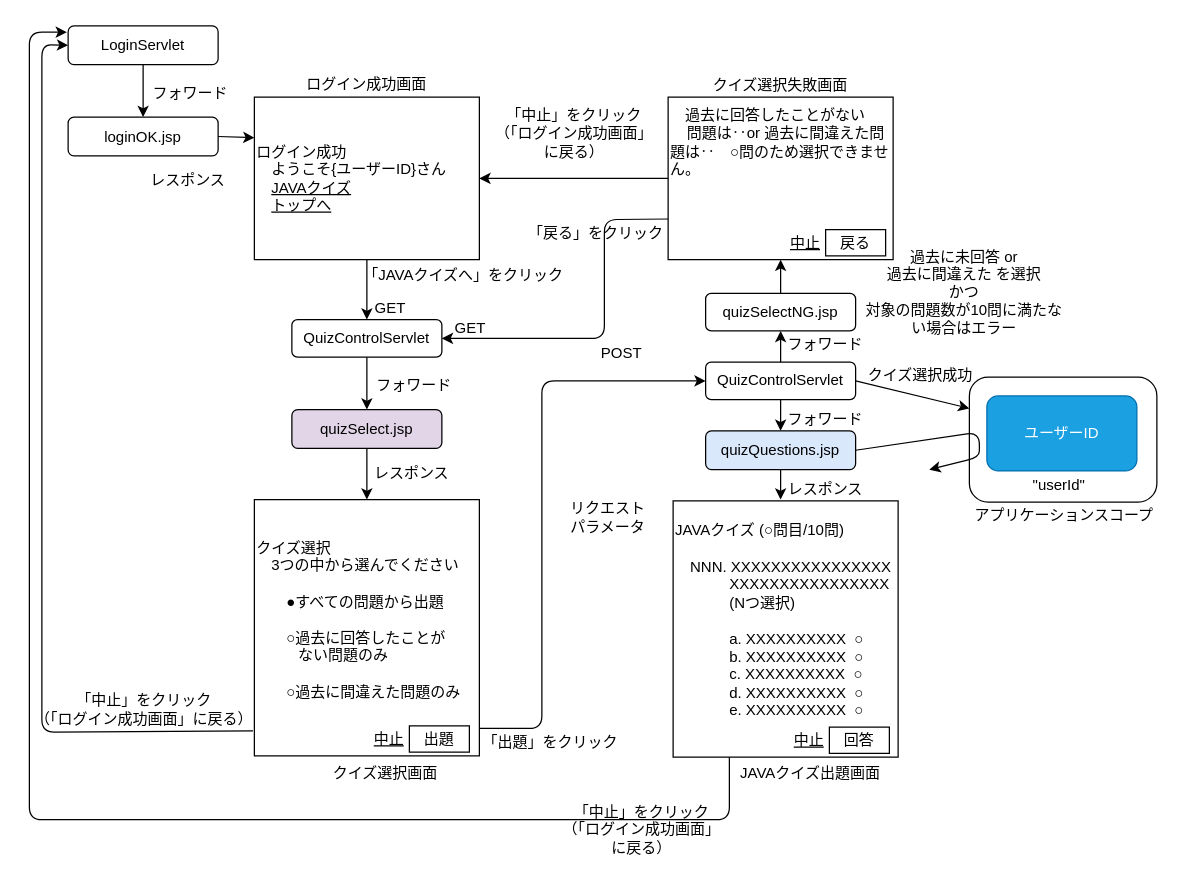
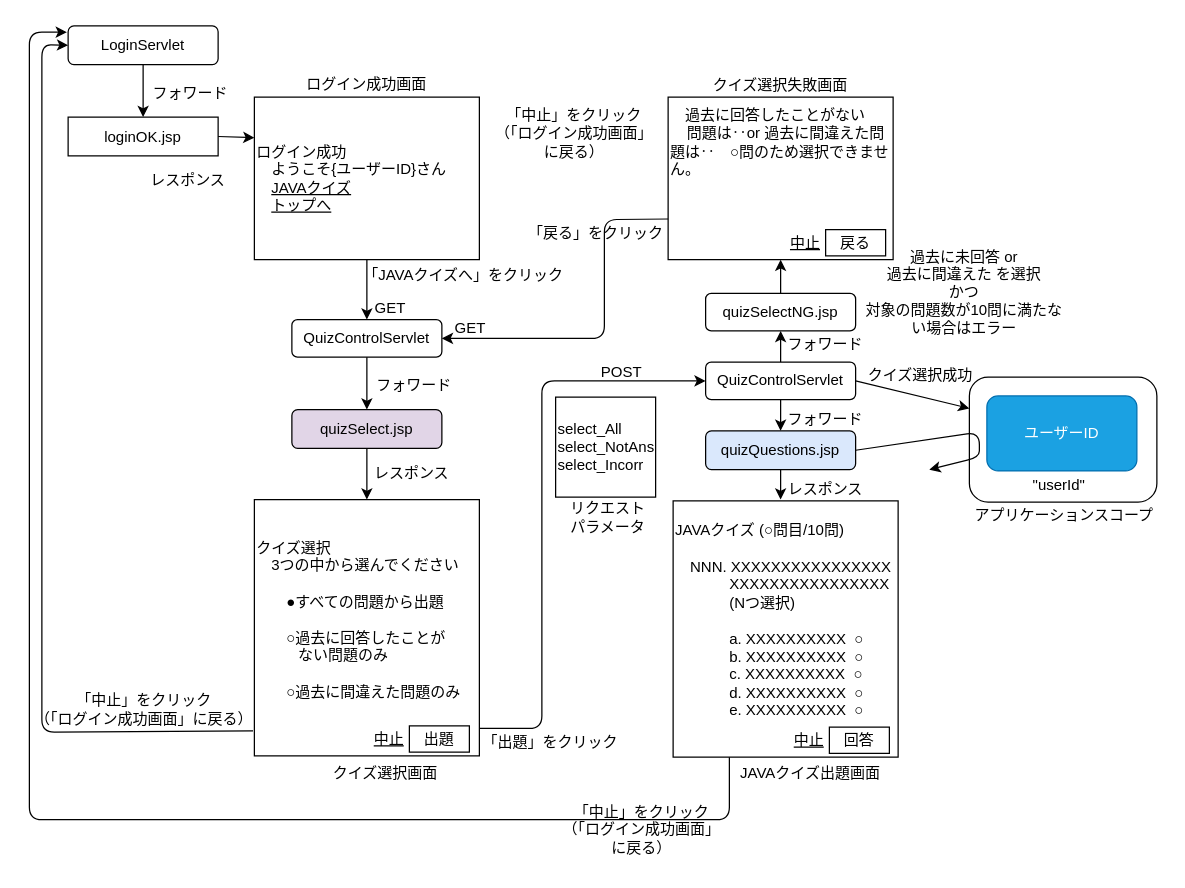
(143, 136) -> (143, 136)
(578, 178) -> none
(622, 353) -> (622, 372)
none -> (606, 447)
